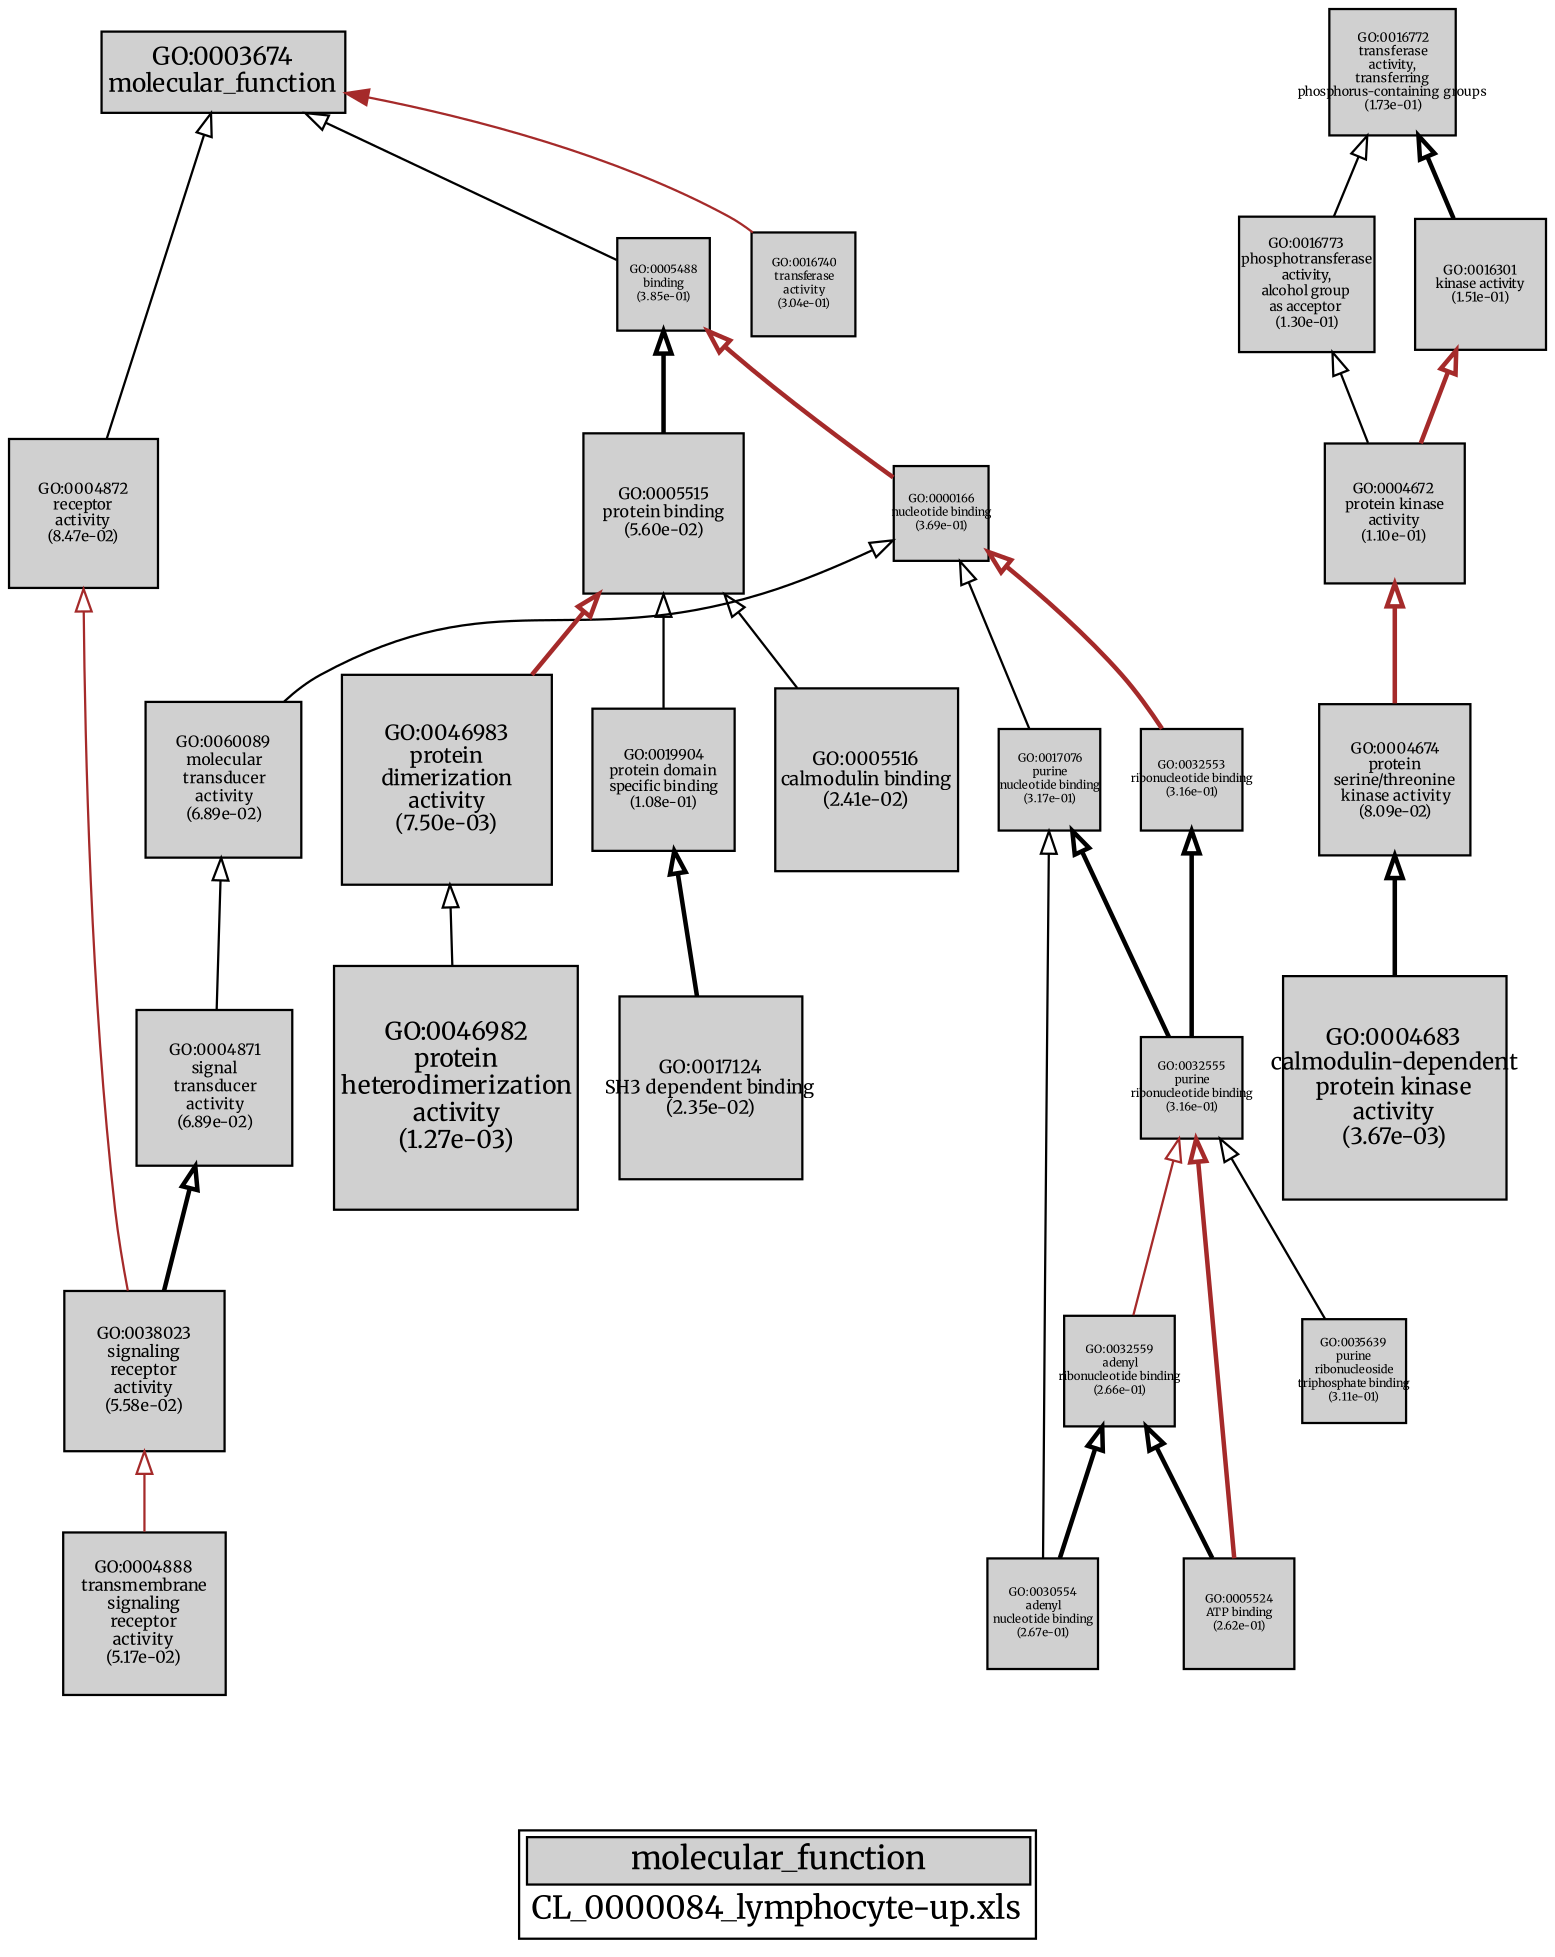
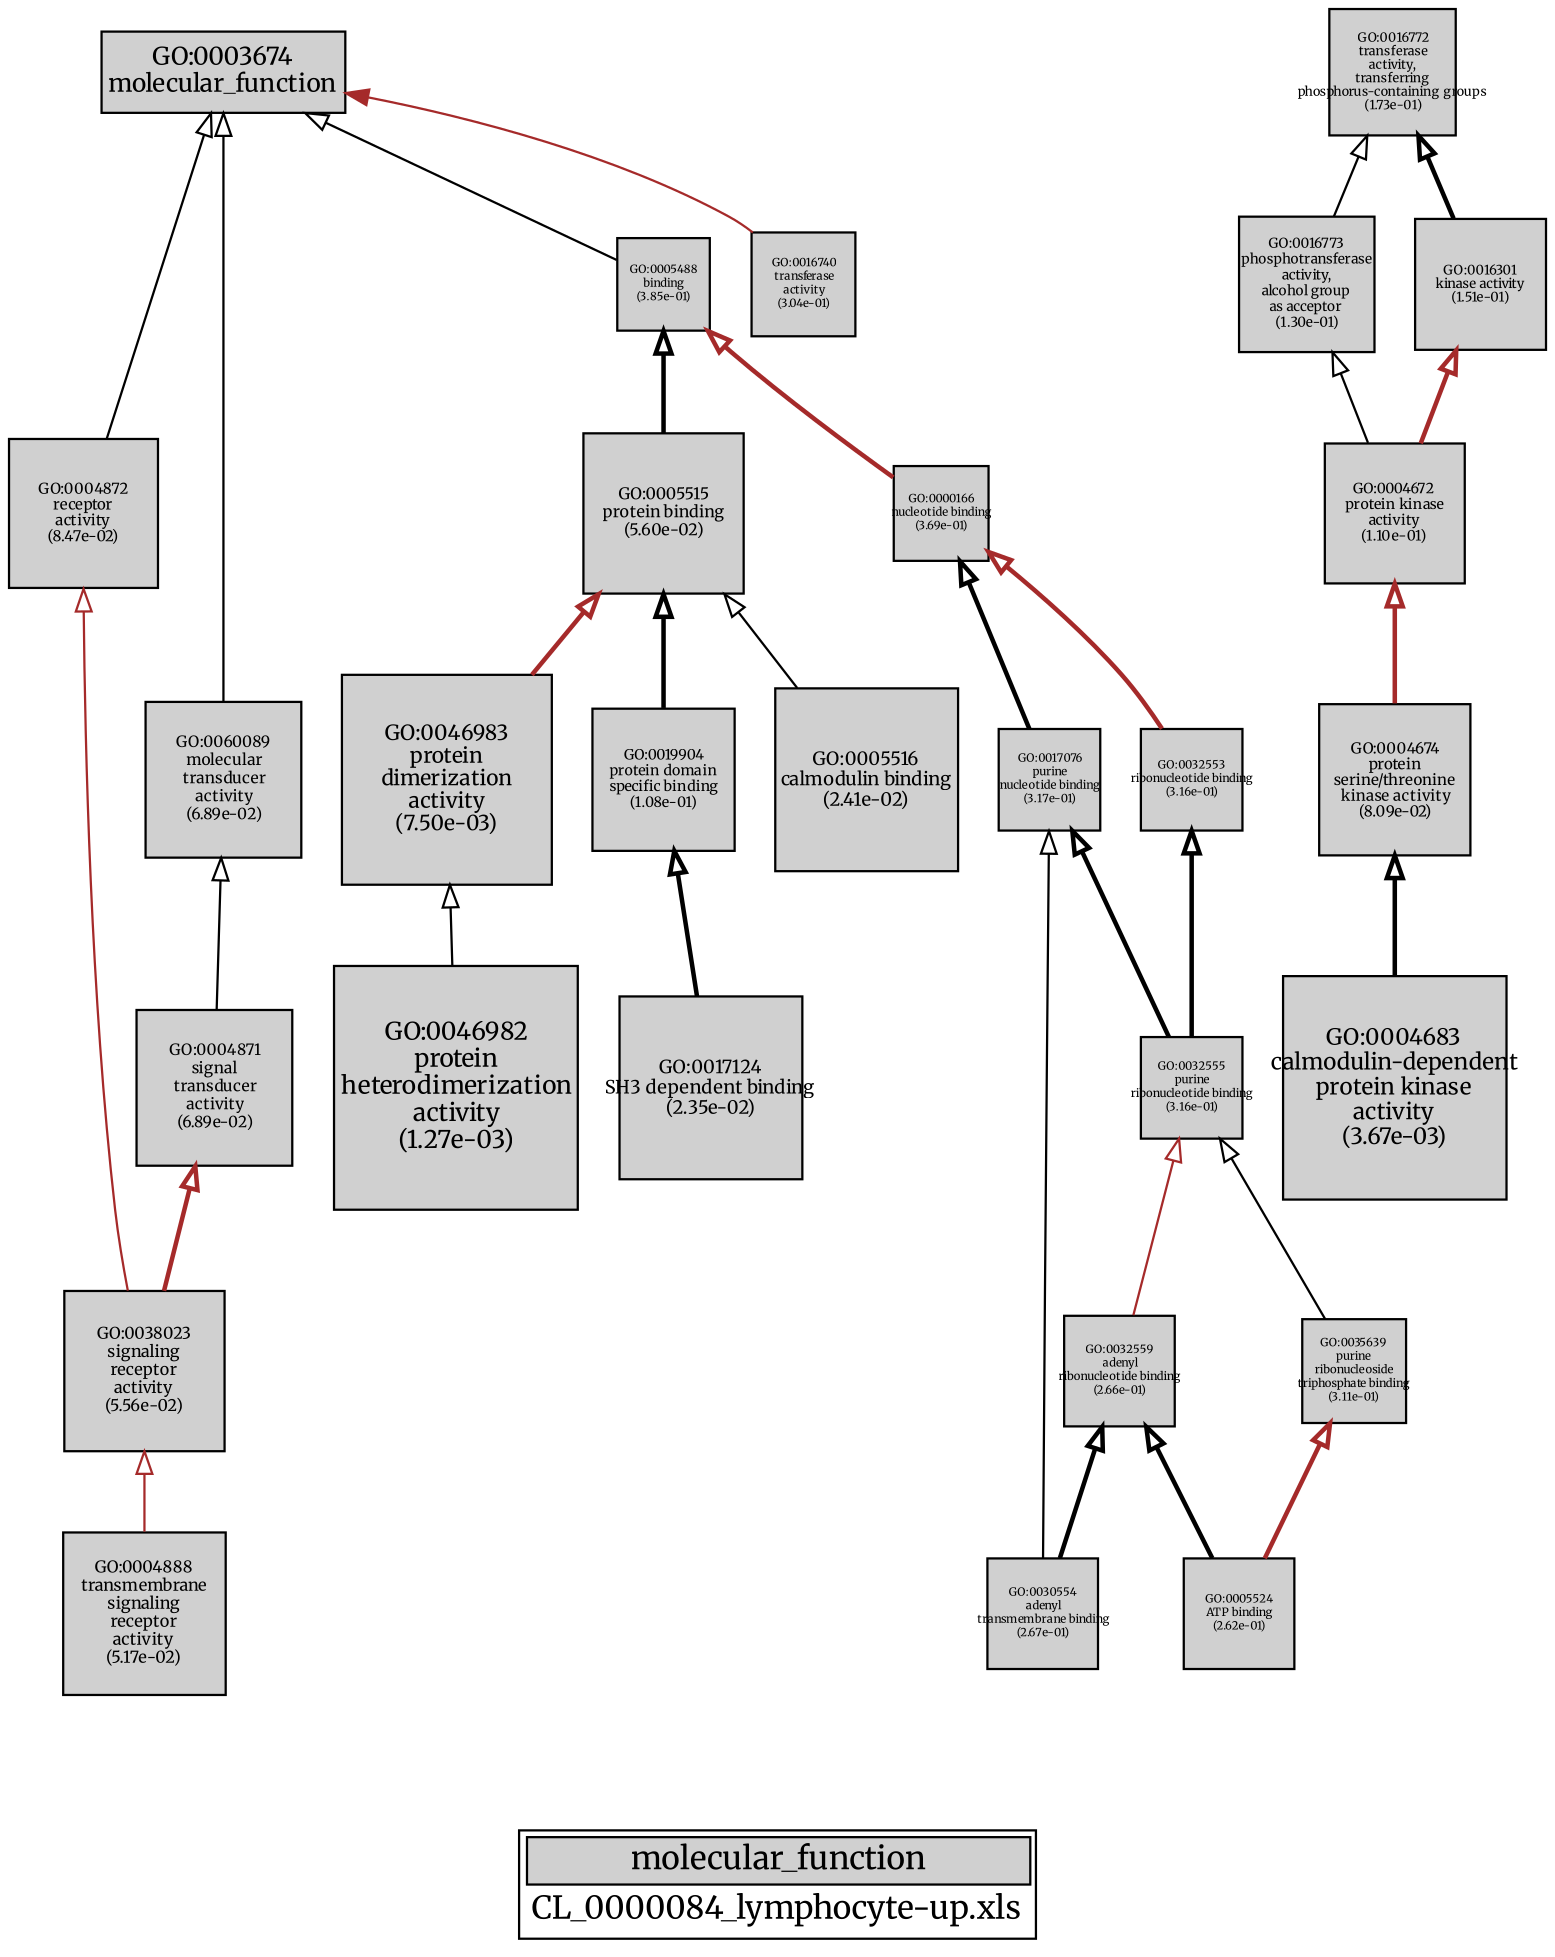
(559, 620) -> (223, 419)
(999, 656) -> (999, 656)
(664, 662) -> (664, 662)
(177, 1240) -> (177, 1240)
(1216, 1360) -> (1292, 1501)
(144, 1406) -> (144, 1406)
(1044, 1619) -> (1044, 1619)
